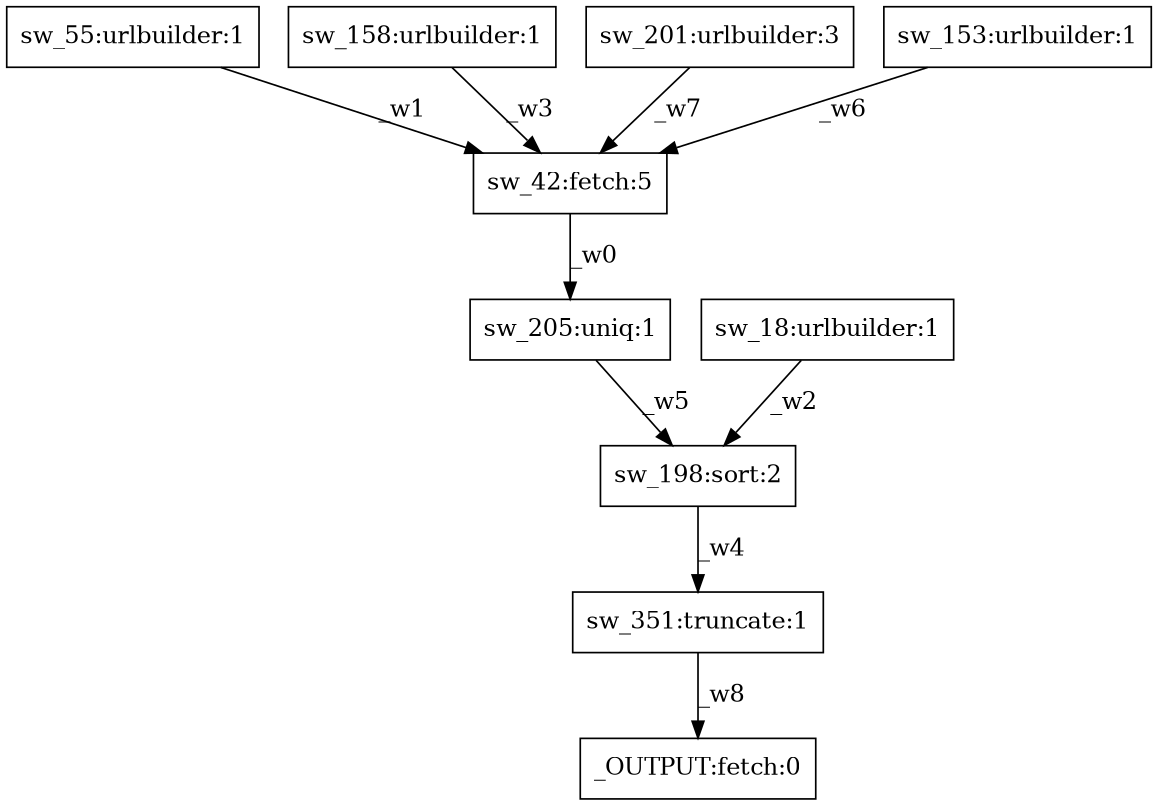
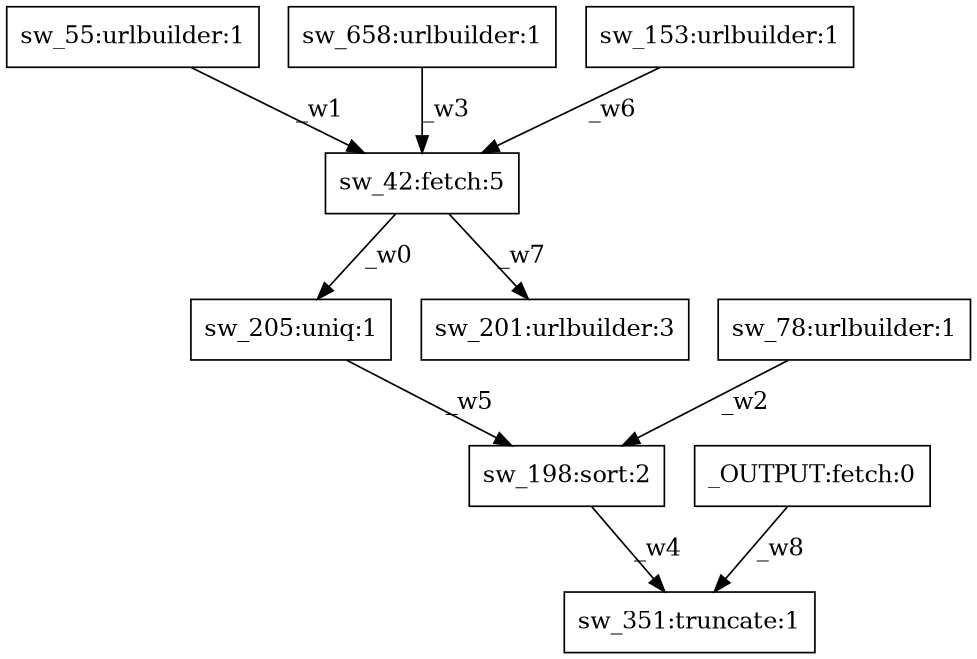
(422, 37) -> (422, 37)
(651, 104) -> (483, 250)
(828, 330) -> (844, 330)
(698, 687) -> (757, 543)
